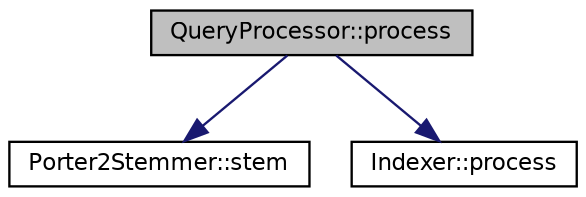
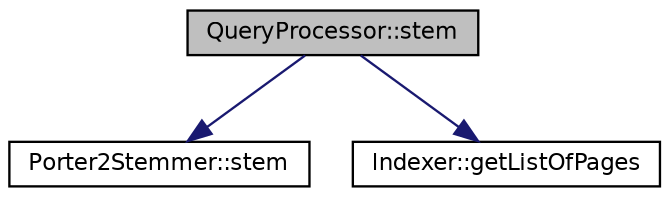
(312, 33) -> (333, 33)
(464, 164) -> (506, 164)
